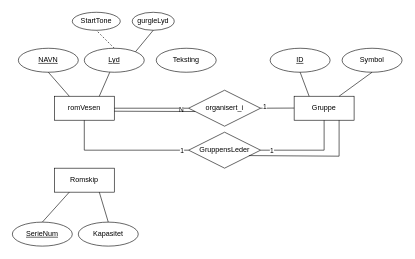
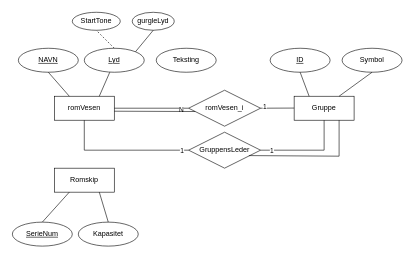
(225, 108) -> (225, 108)
